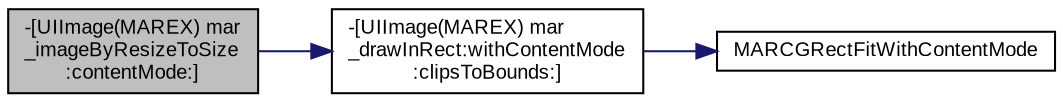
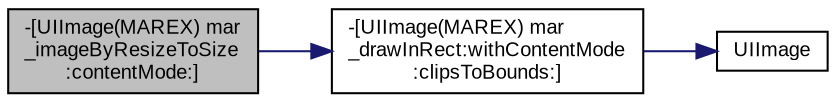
(886, 51) -> (772, 51)
